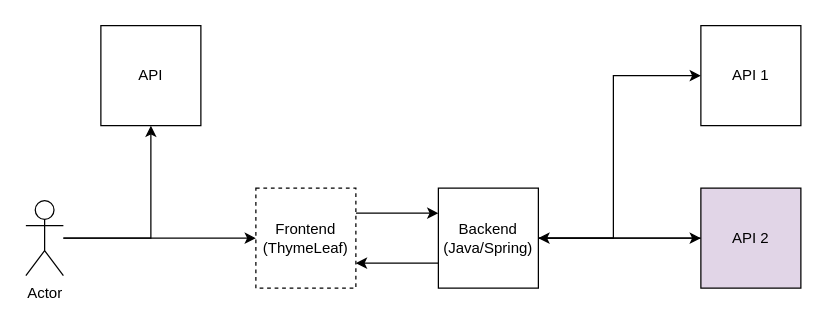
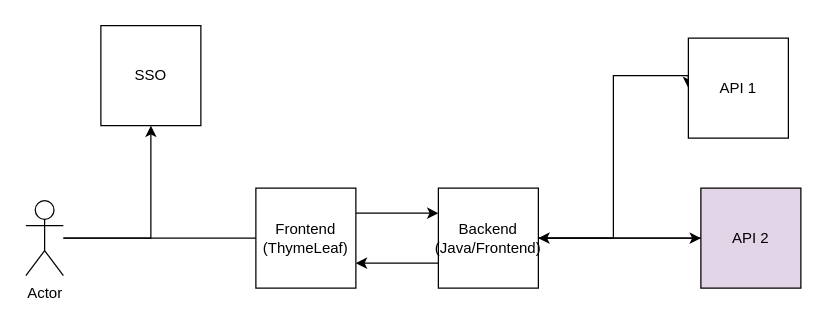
(151, 76) -> (151, 76)
(751, 76) -> (738, 88)
(246, 238) -> (250, 238)
(306, 238) -> (306, 238)
(488, 238) -> (488, 238)
